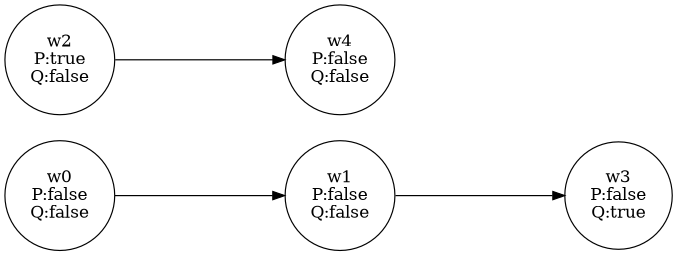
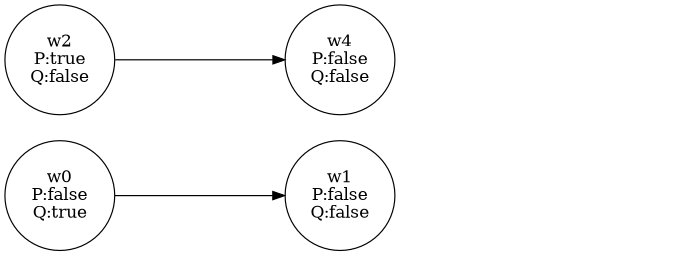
(60, 196) -> (60, 196)
(619, 196) -> none
